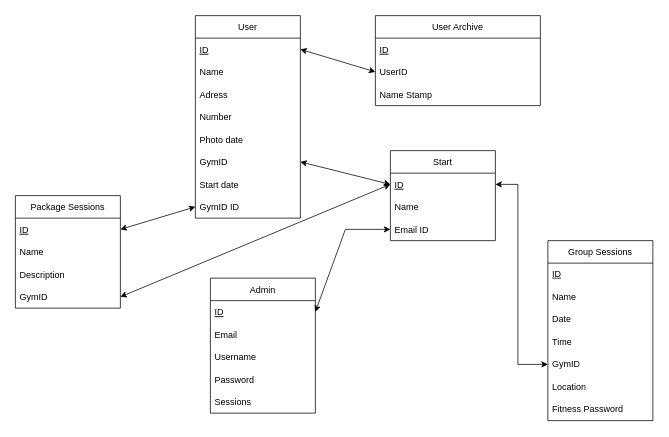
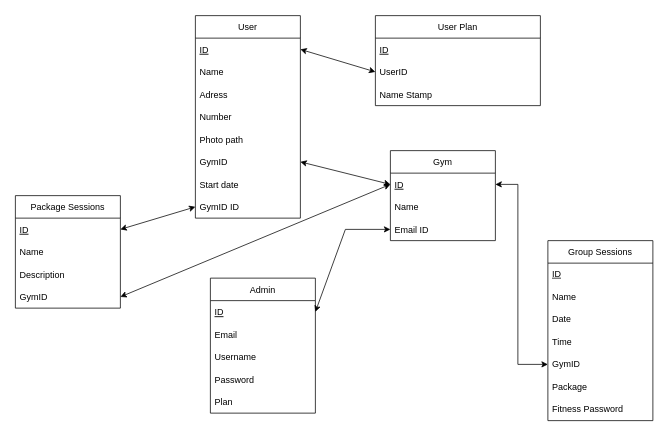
(458, 27) -> (458, 27)
(224, 140) -> (224, 140)
(443, 162) -> (443, 162)
(571, 387) -> (570, 387)
(233, 402) -> (223, 402)
